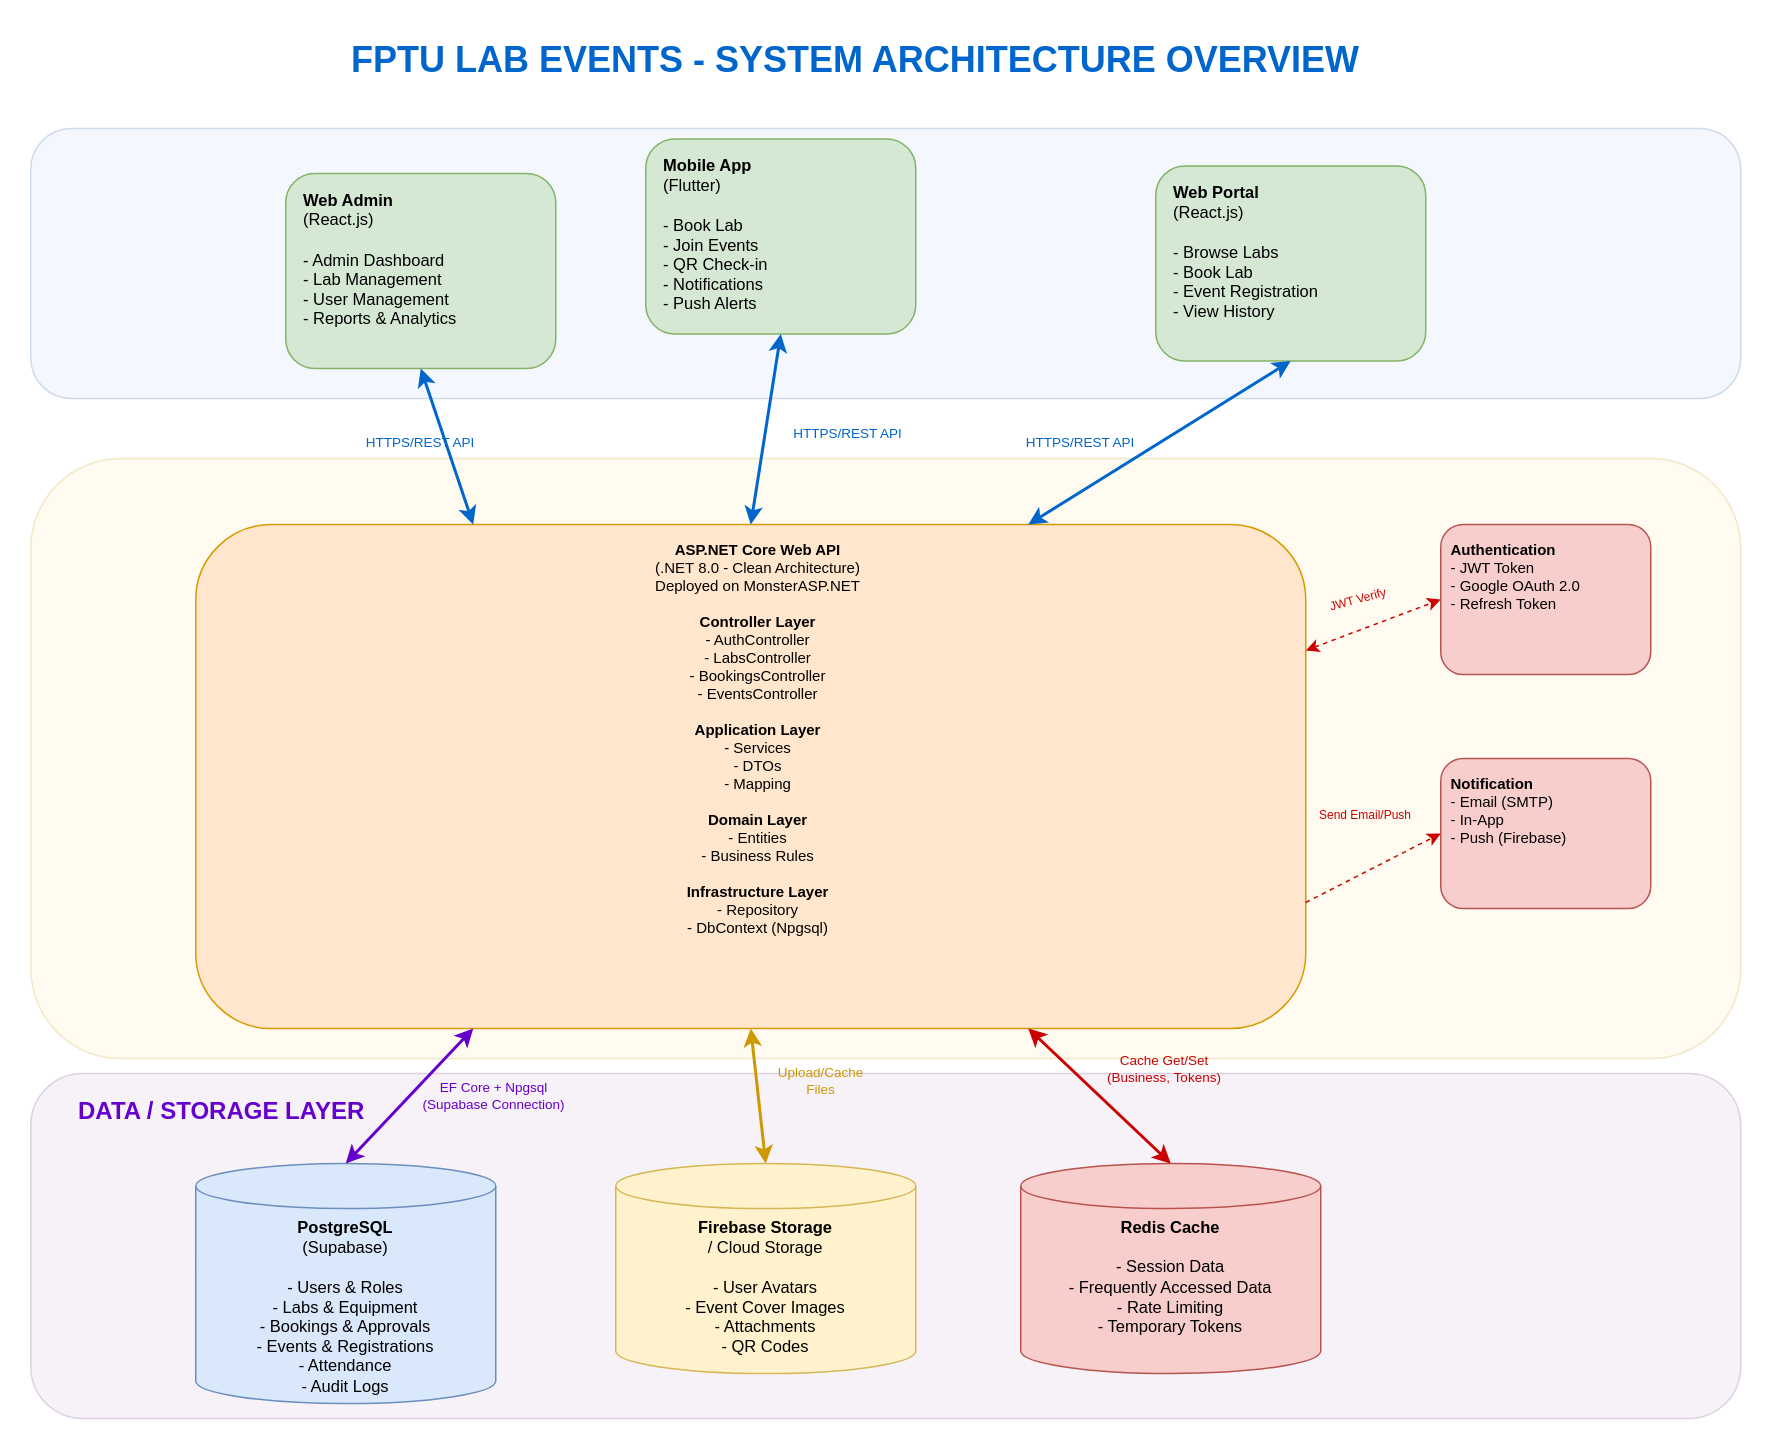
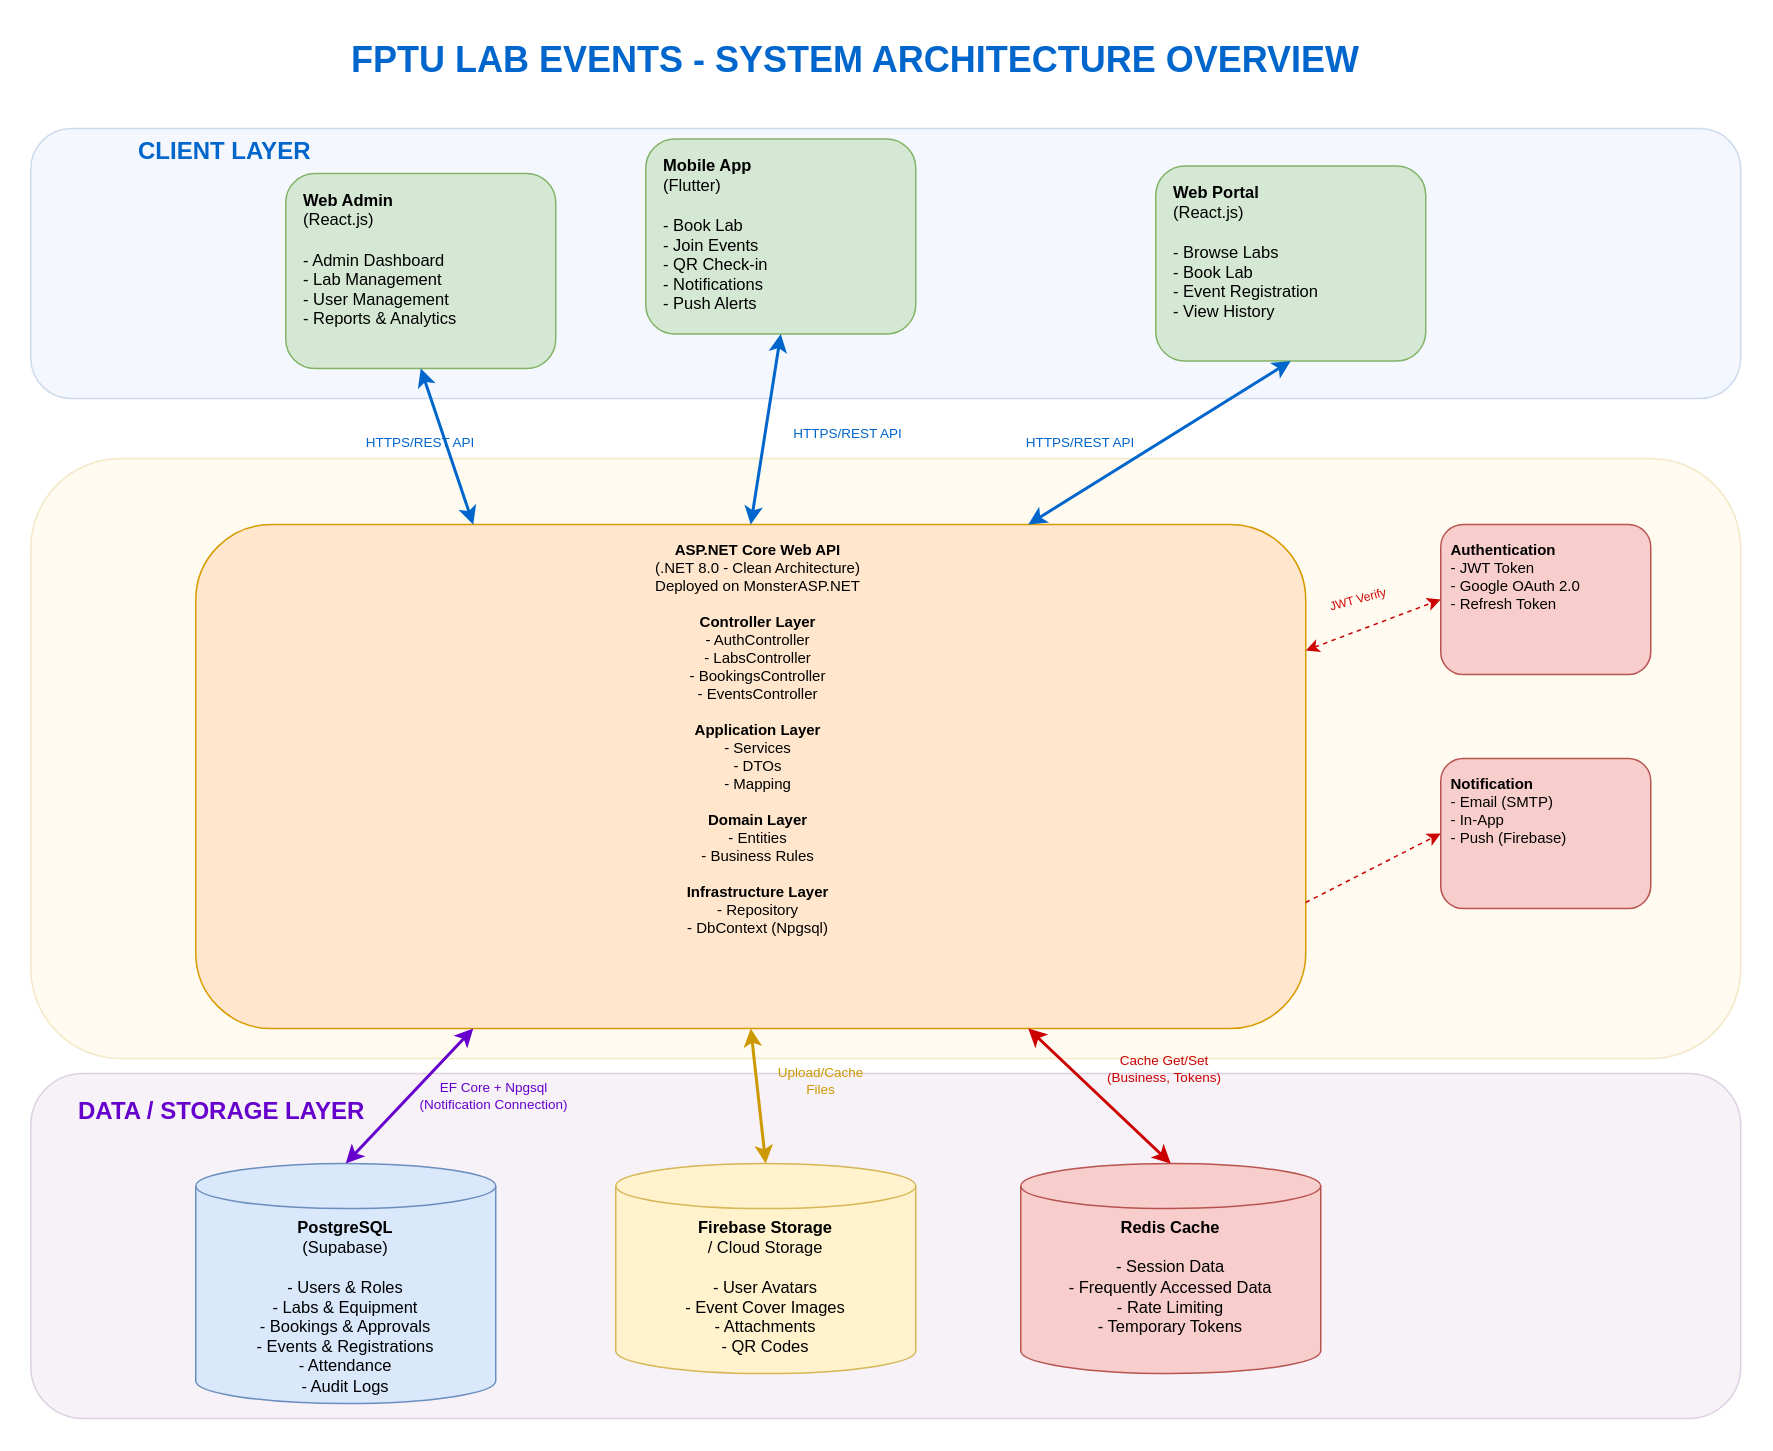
none -> (248, 151)
(1366, 815) -> none
(494, 1096) -> (494, 1096)
